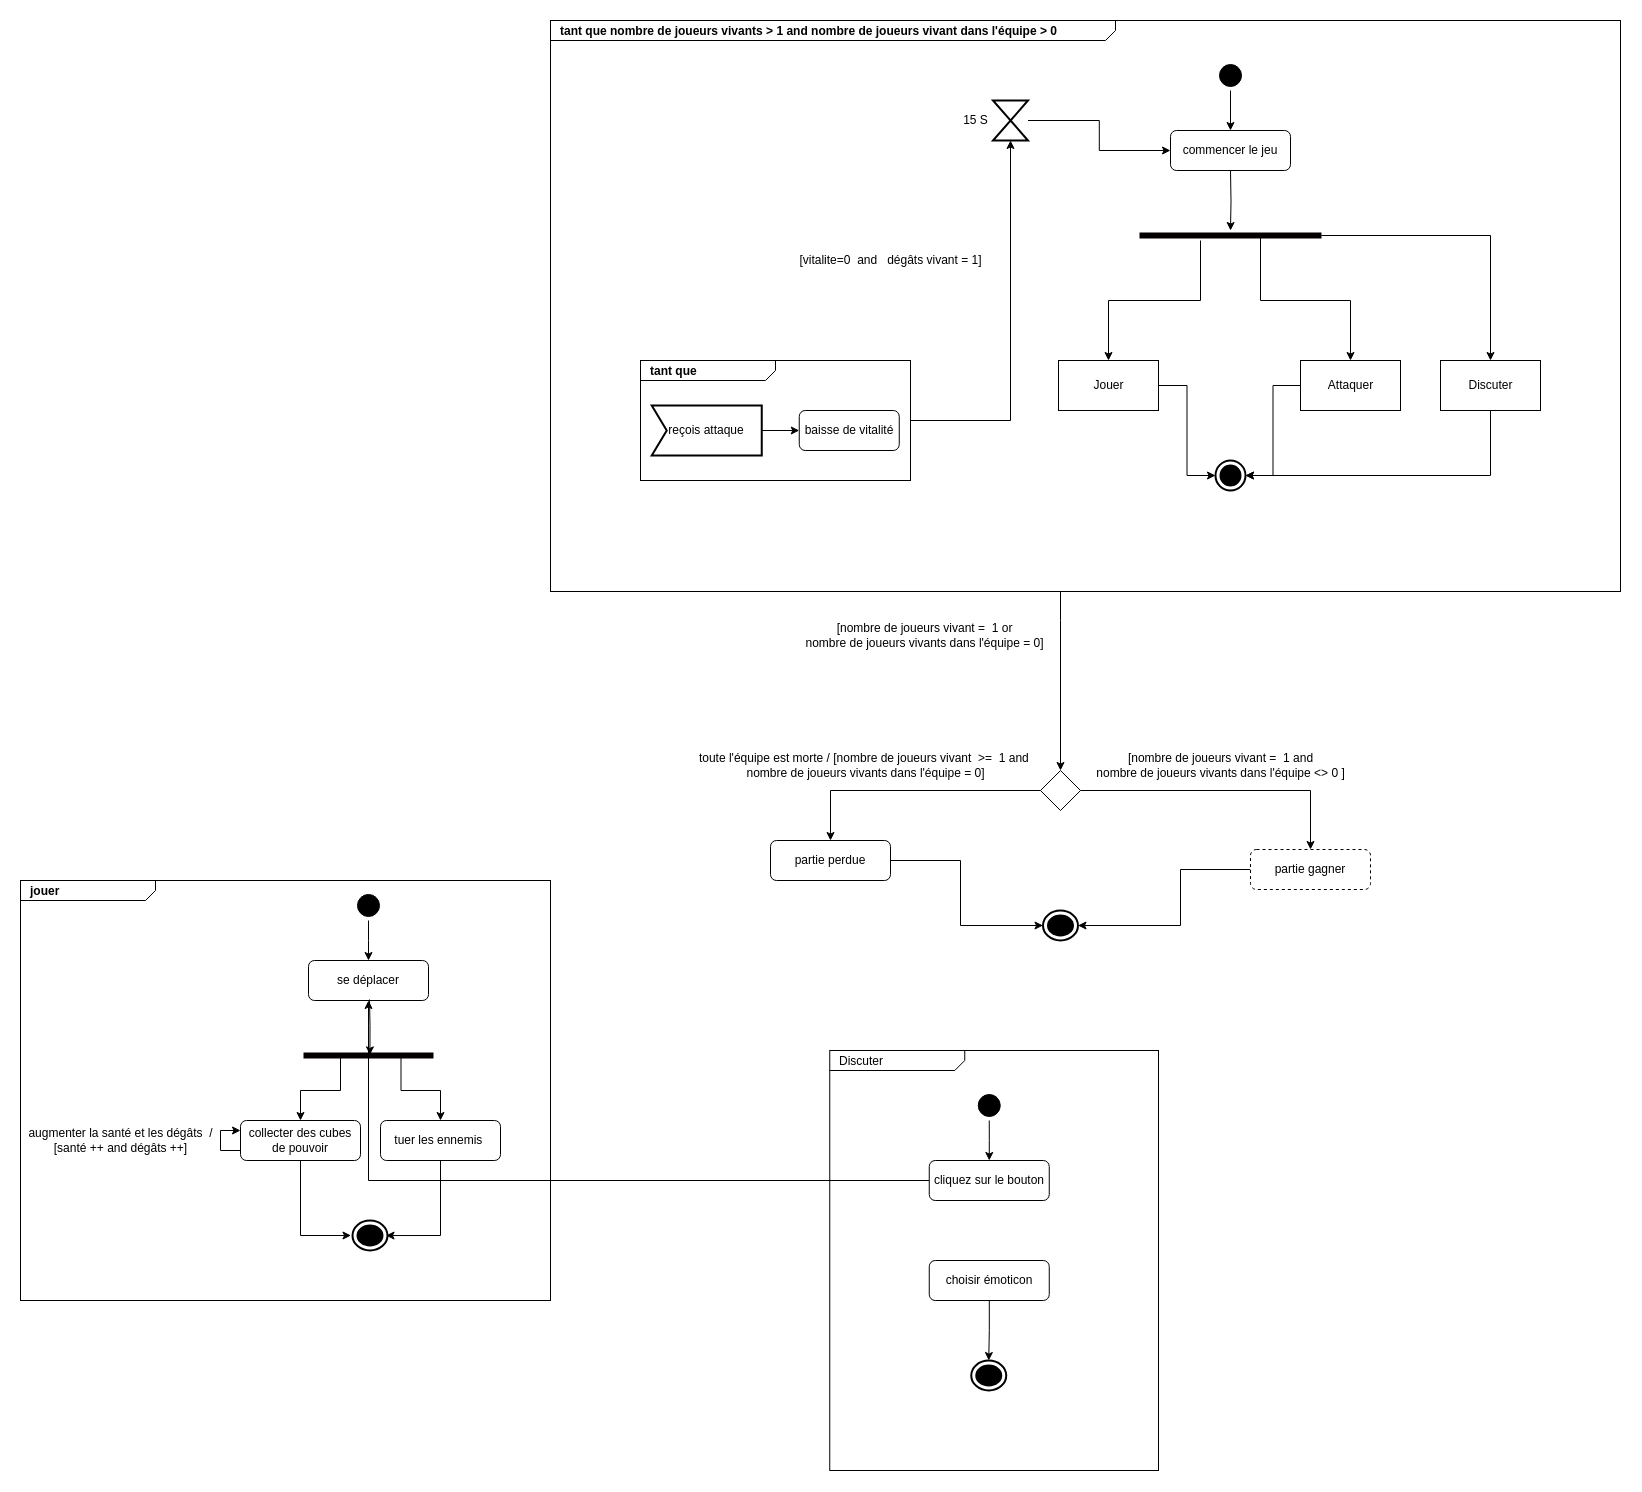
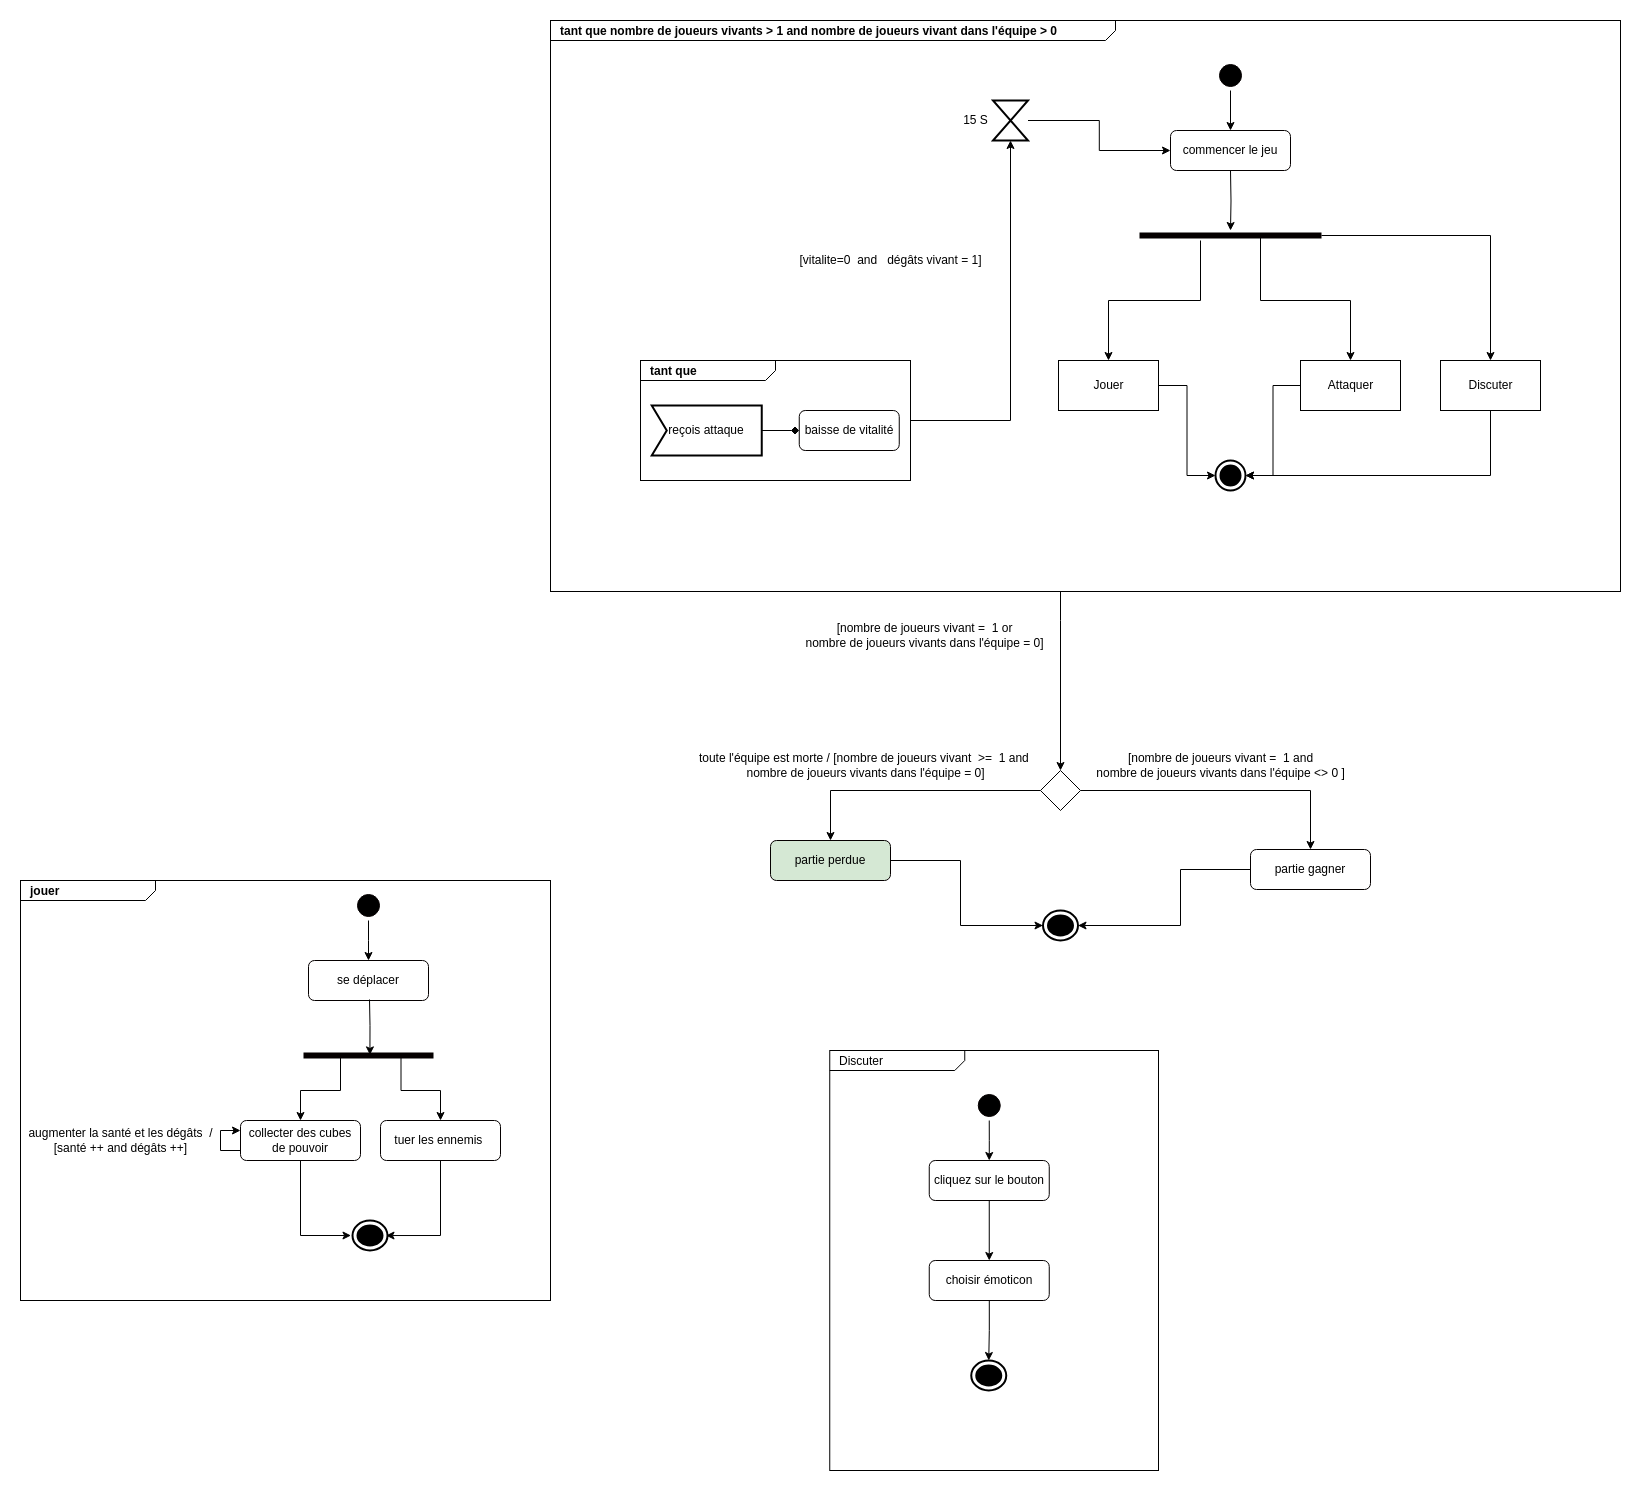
(791, 431) -> (791, 431)
(831, 861) -> (831, 861)
(1311, 870) -> (1311, 870)
(588, 1181) -> (989, 1227)
